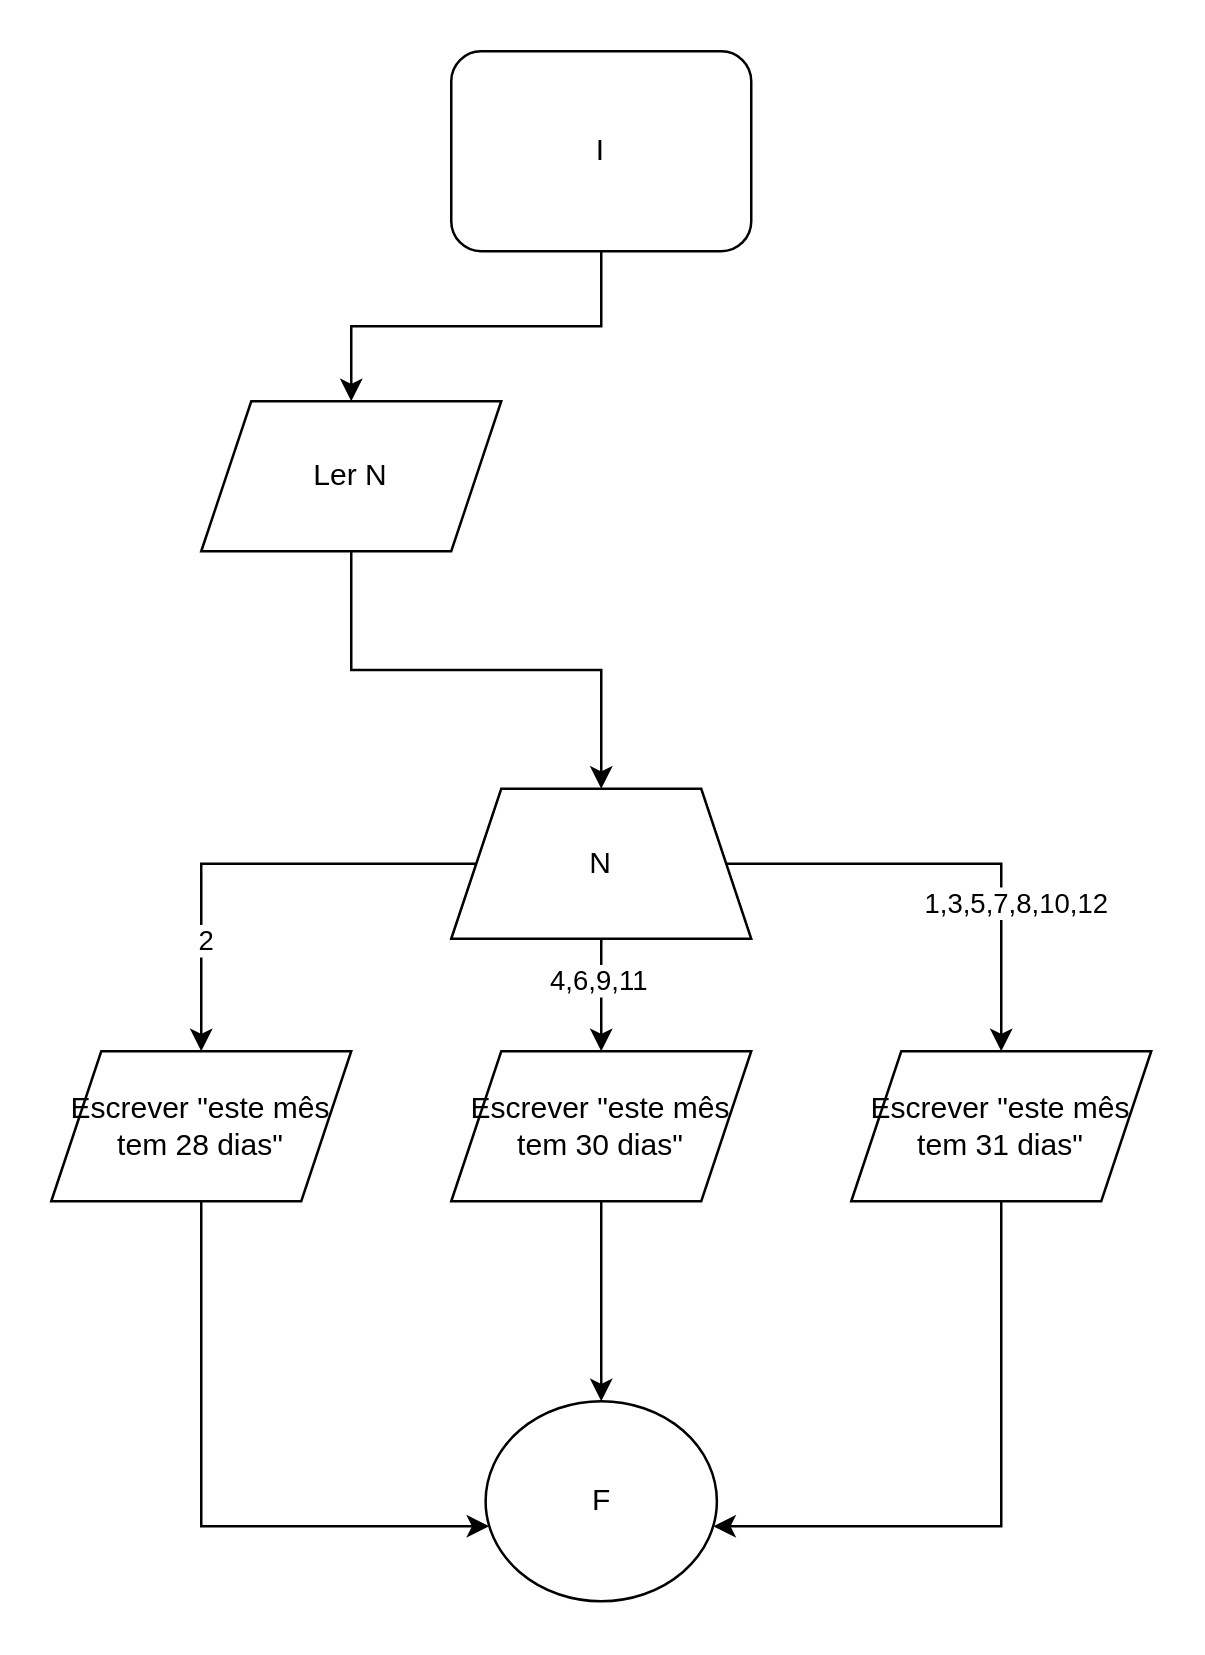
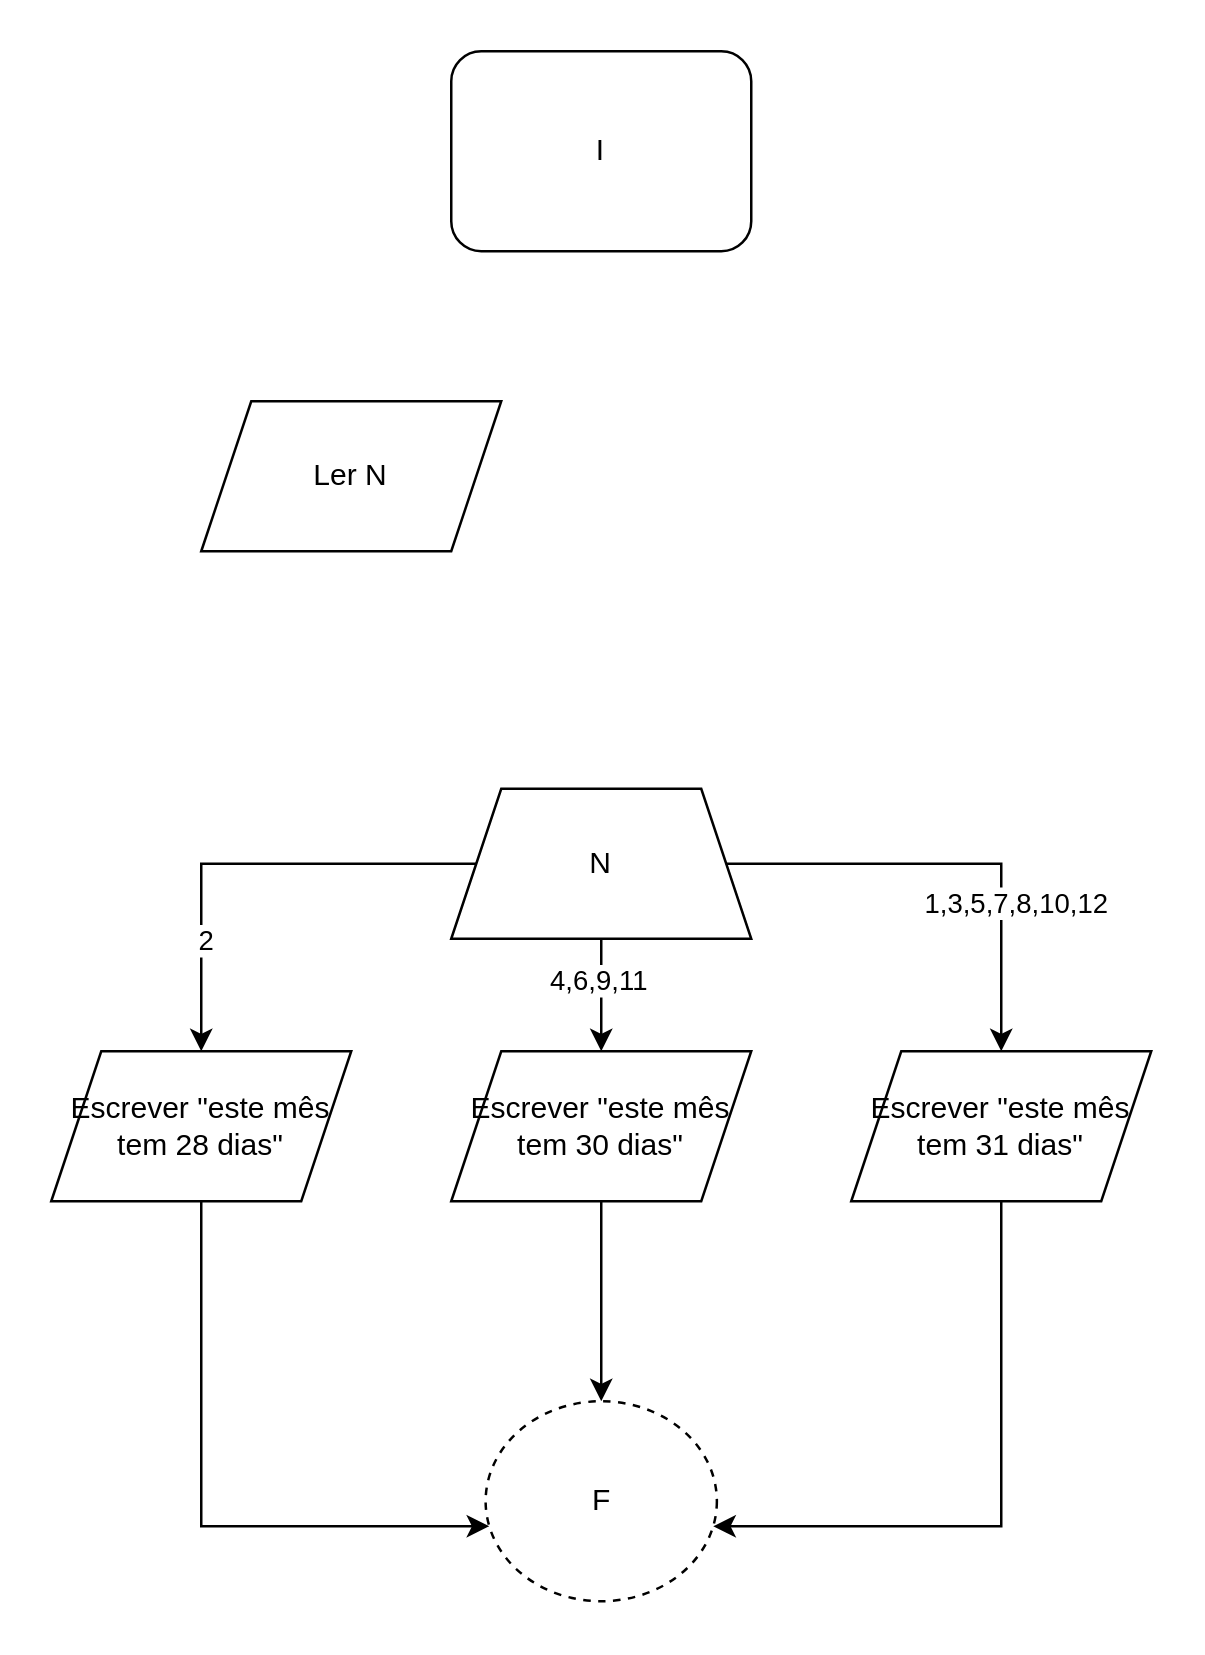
(484, 326) -> none
(468, 670) -> none
(601, 1501) -> (601, 1501)
